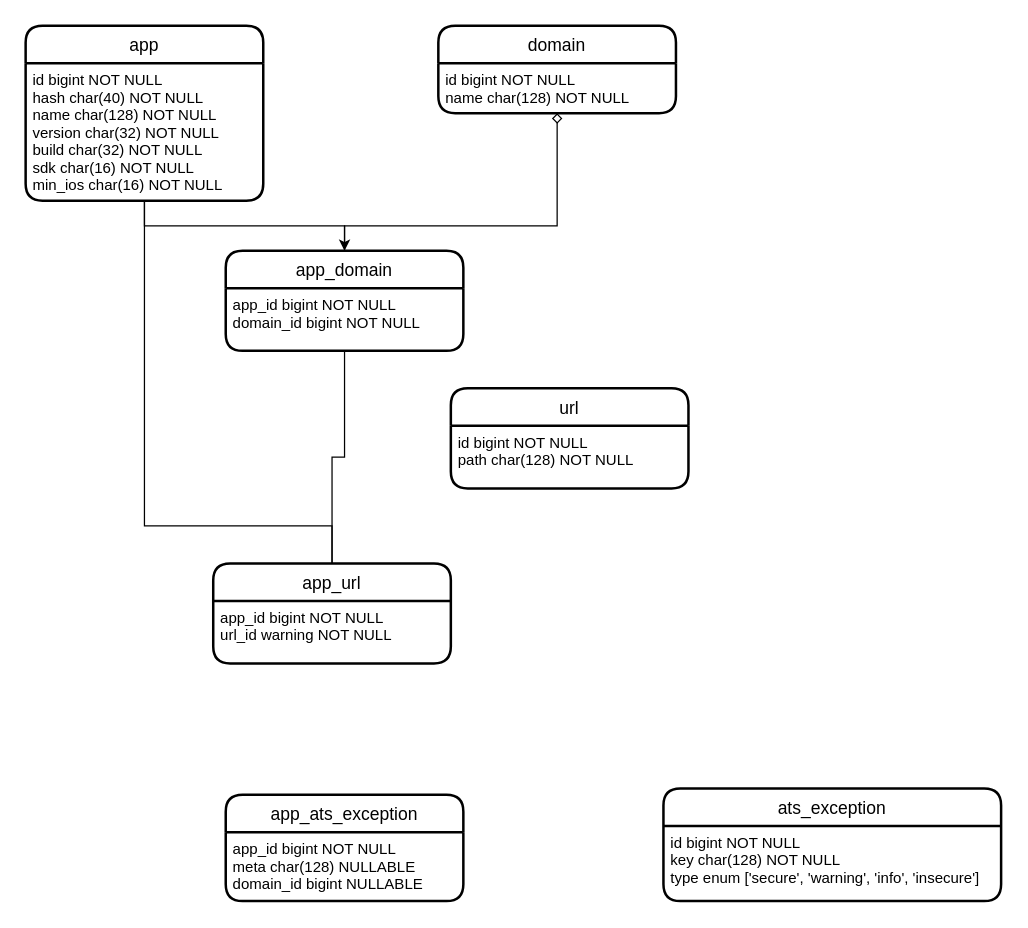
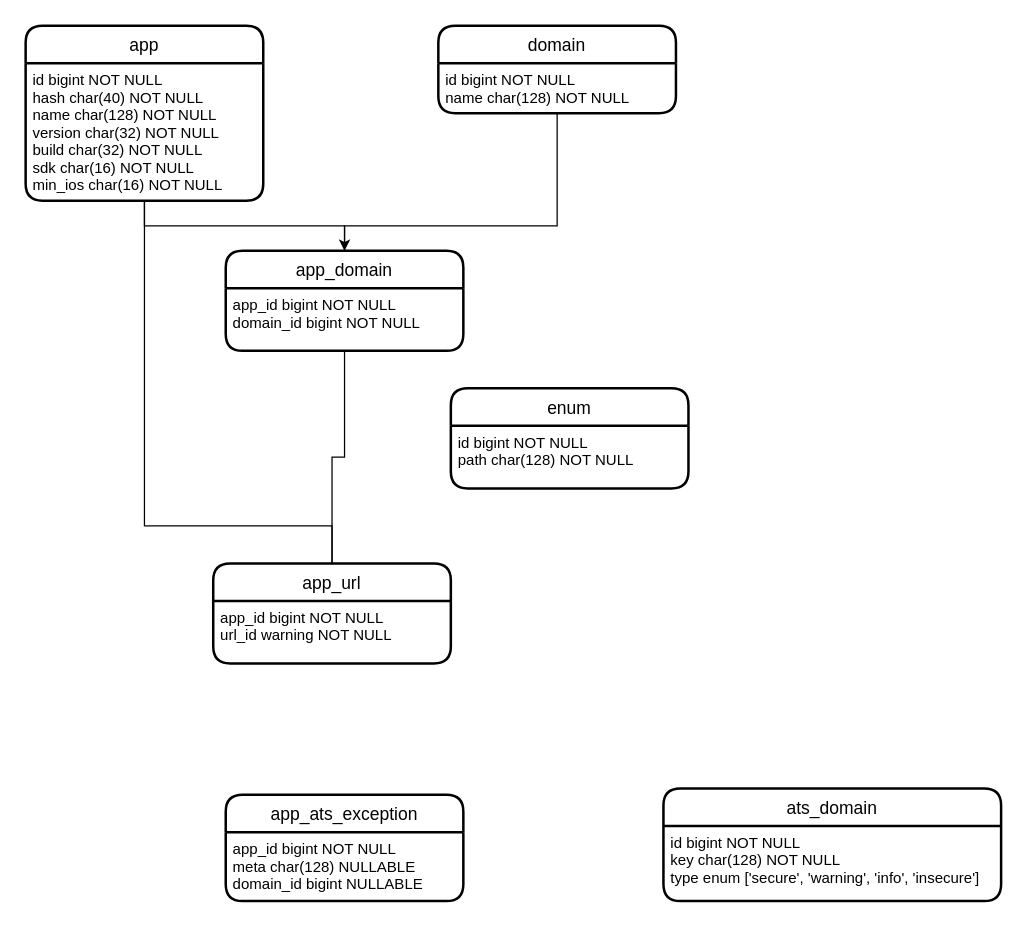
(557, 123) -> (557, 120)
(569, 408) -> (569, 408)
(831, 808) -> (831, 808)
